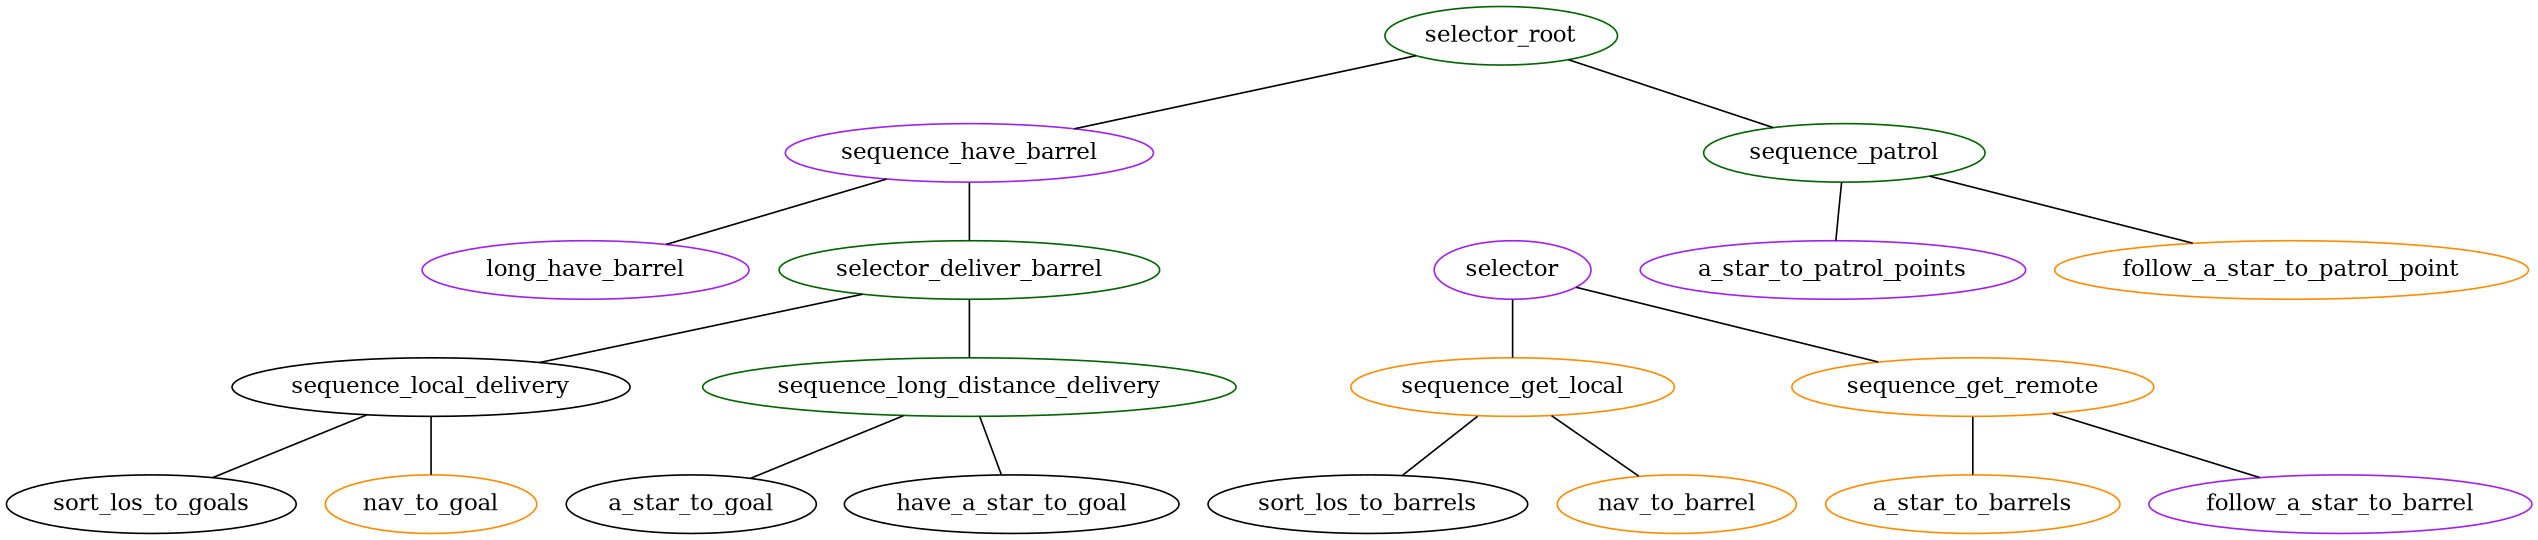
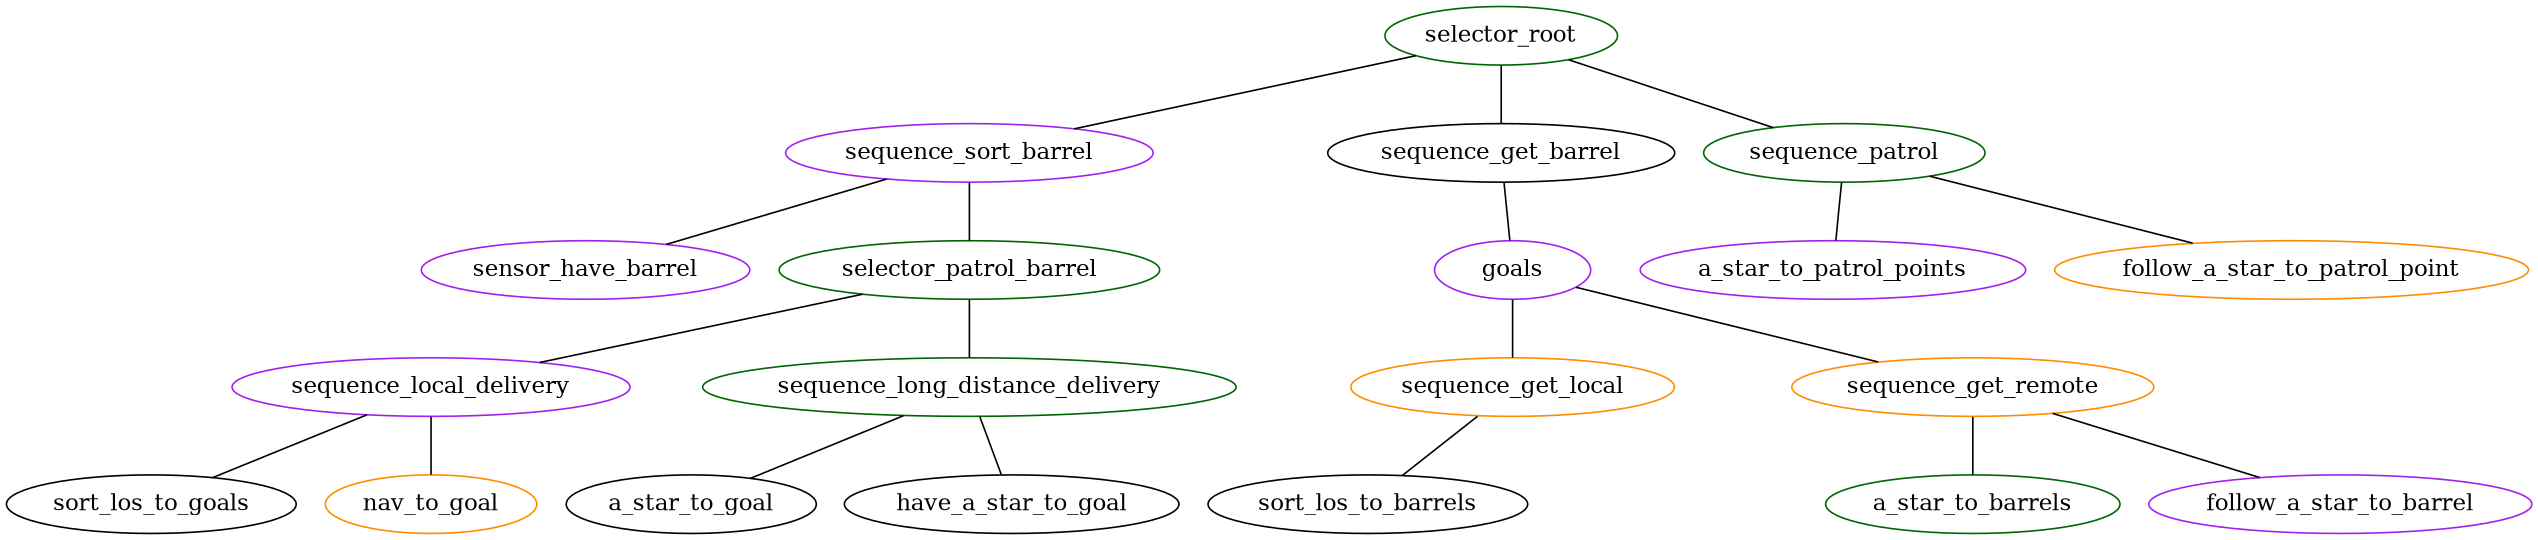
(969, 153) -> (969, 153)
none -> (1501, 153)
(586, 270) -> (586, 270)
(969, 270) -> (969, 270)
(1513, 270) -> (1513, 270)
(431, 387) -> (431, 387)
(1677, 504) -> none
(1973, 504) -> (1973, 504)
